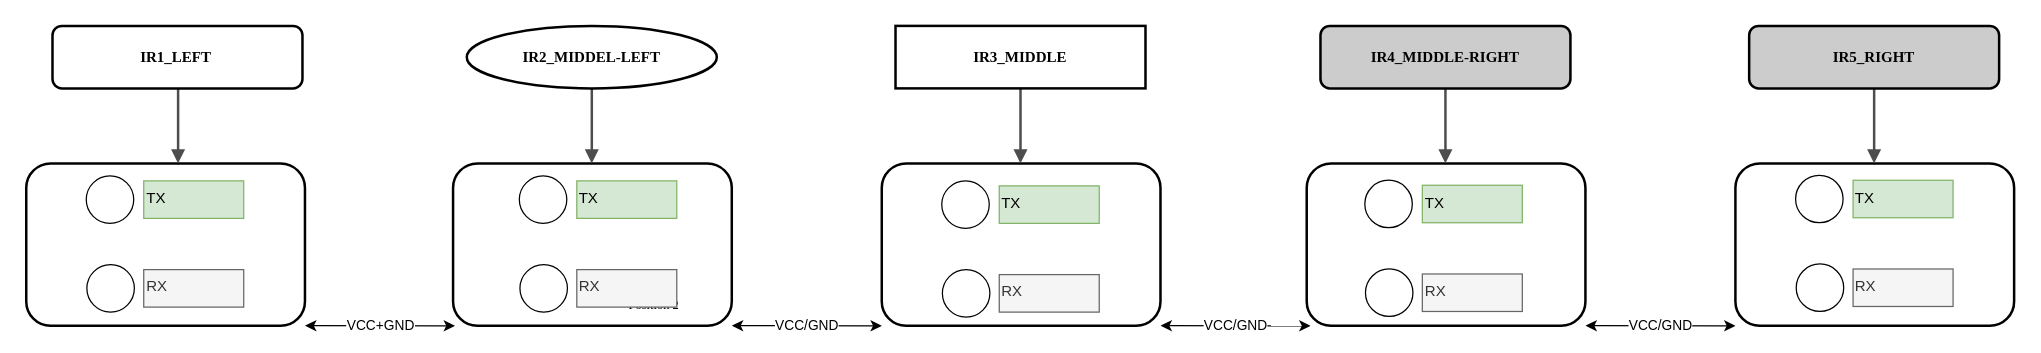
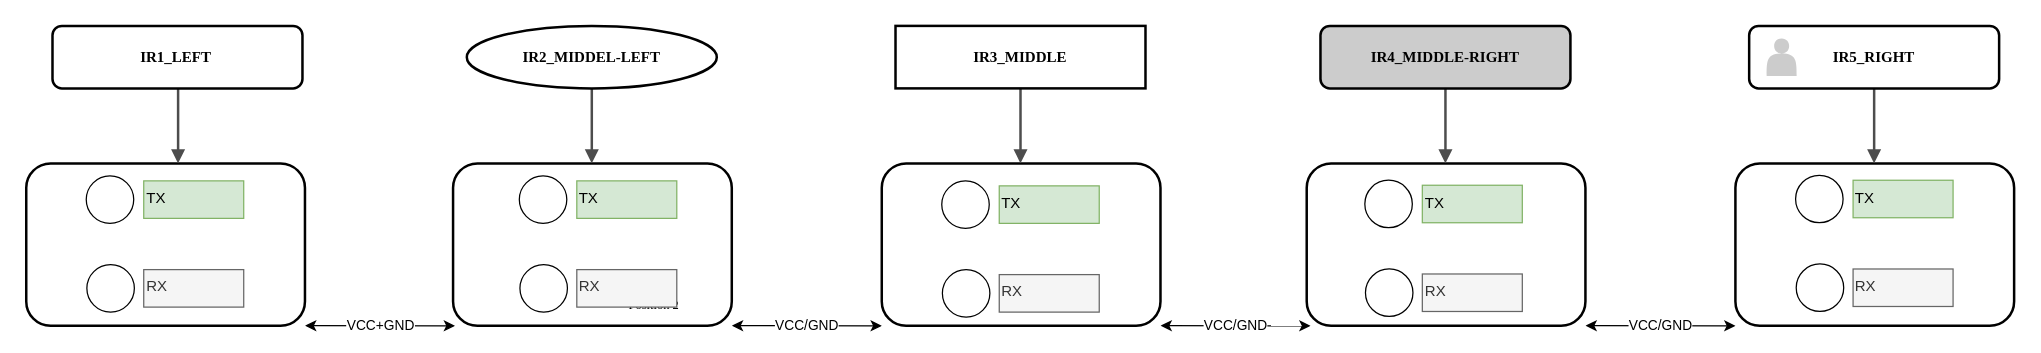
(1874, 57) -> (1874, 57)
